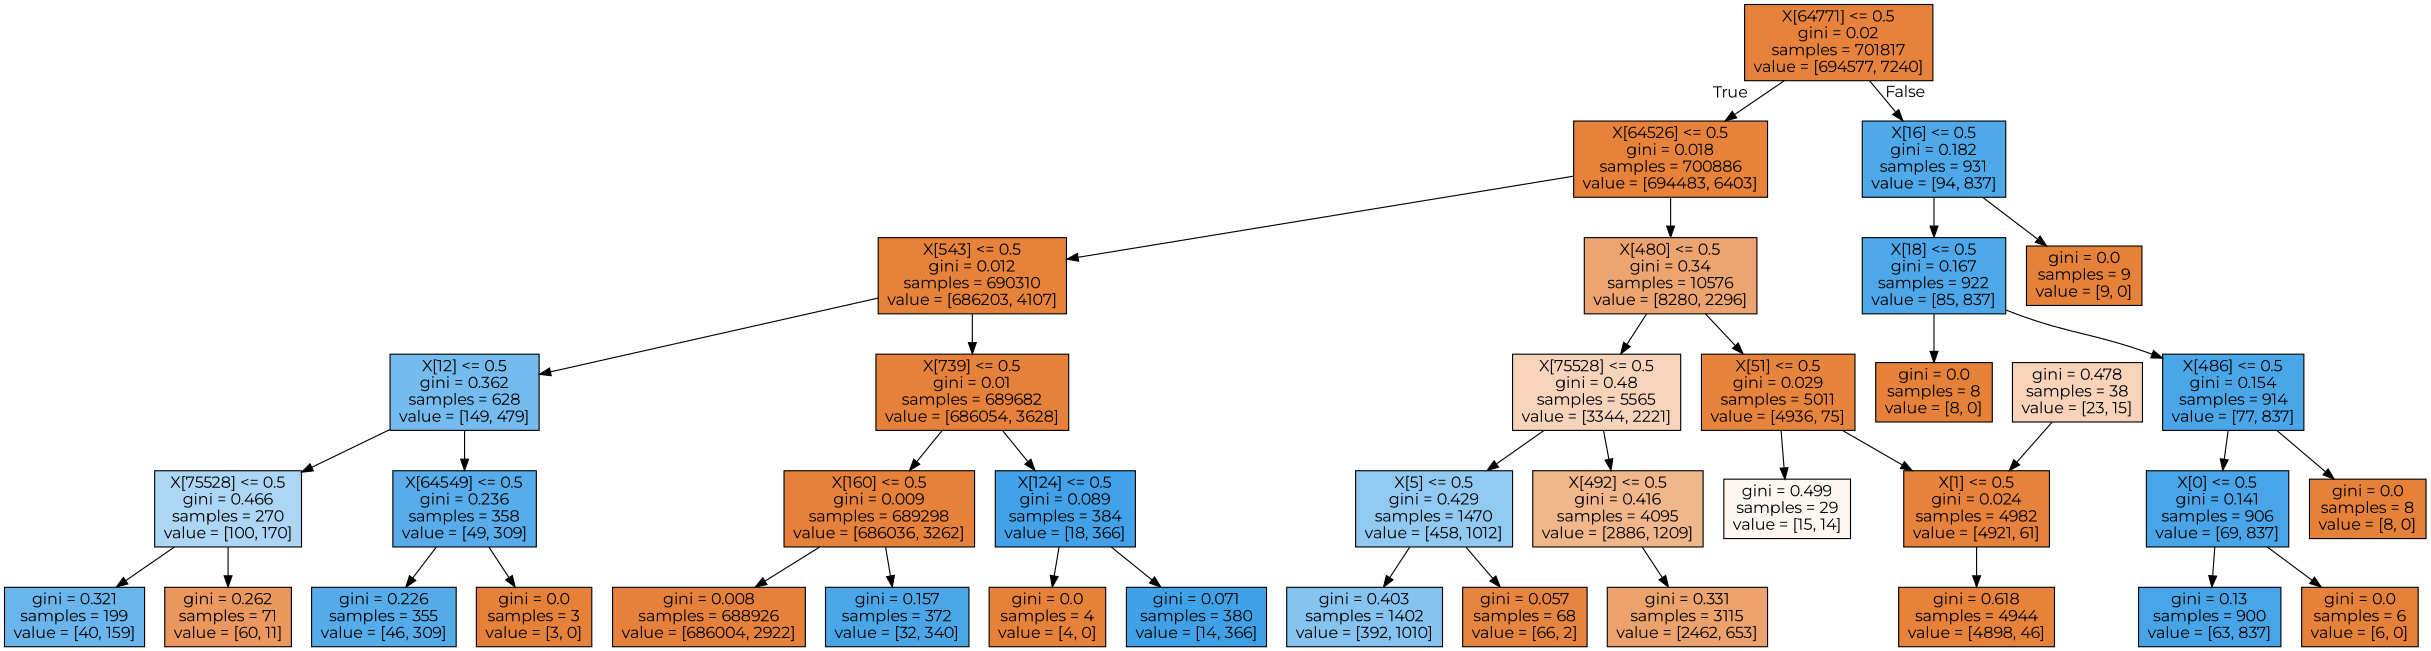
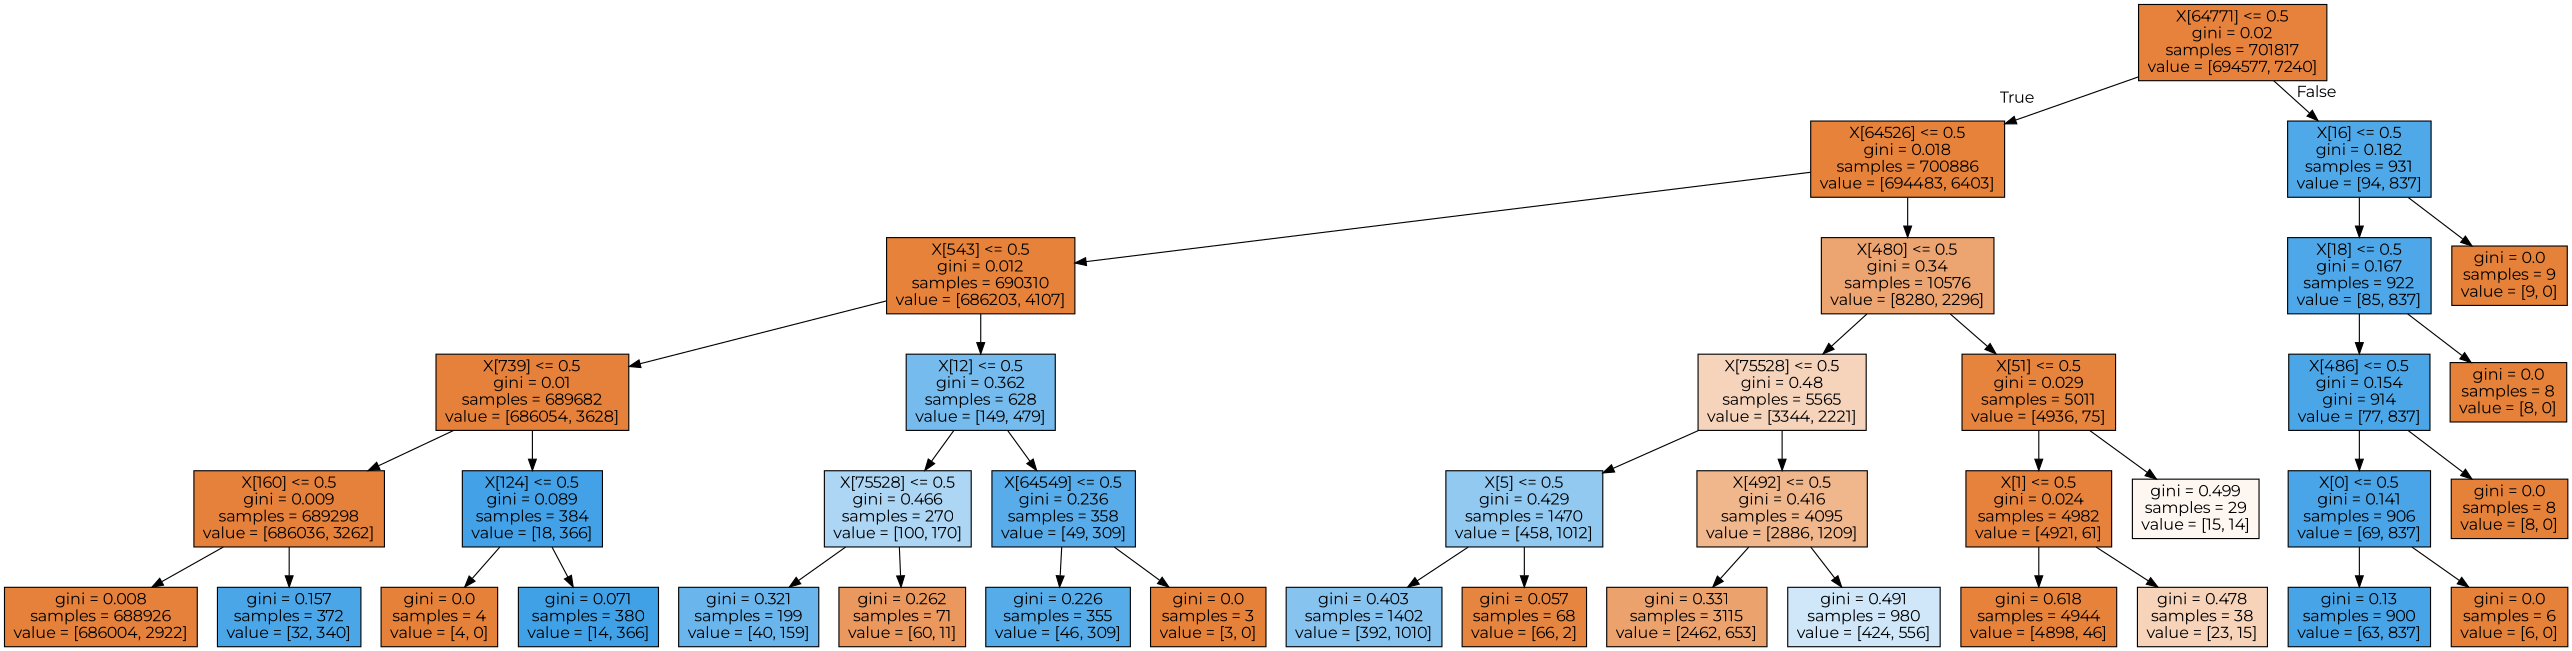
(2233, 392) -> (2359, 392)
(2034, 442) -> (2122, 564)
none -> (1864, 617)
